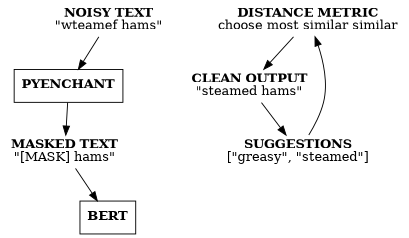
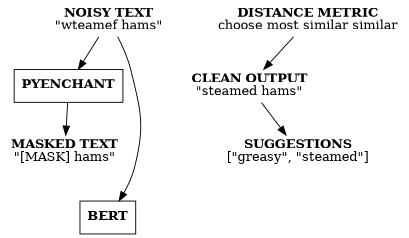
(325, 92) -> none
(84, 181) -> (140, 114)
